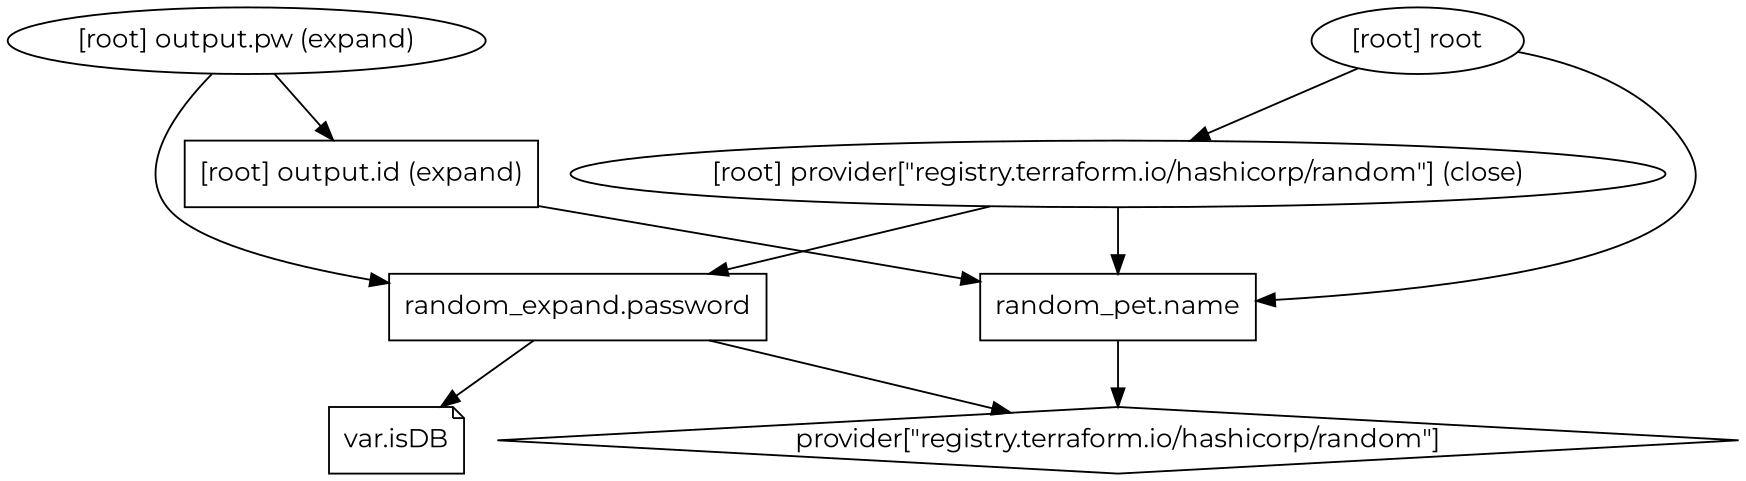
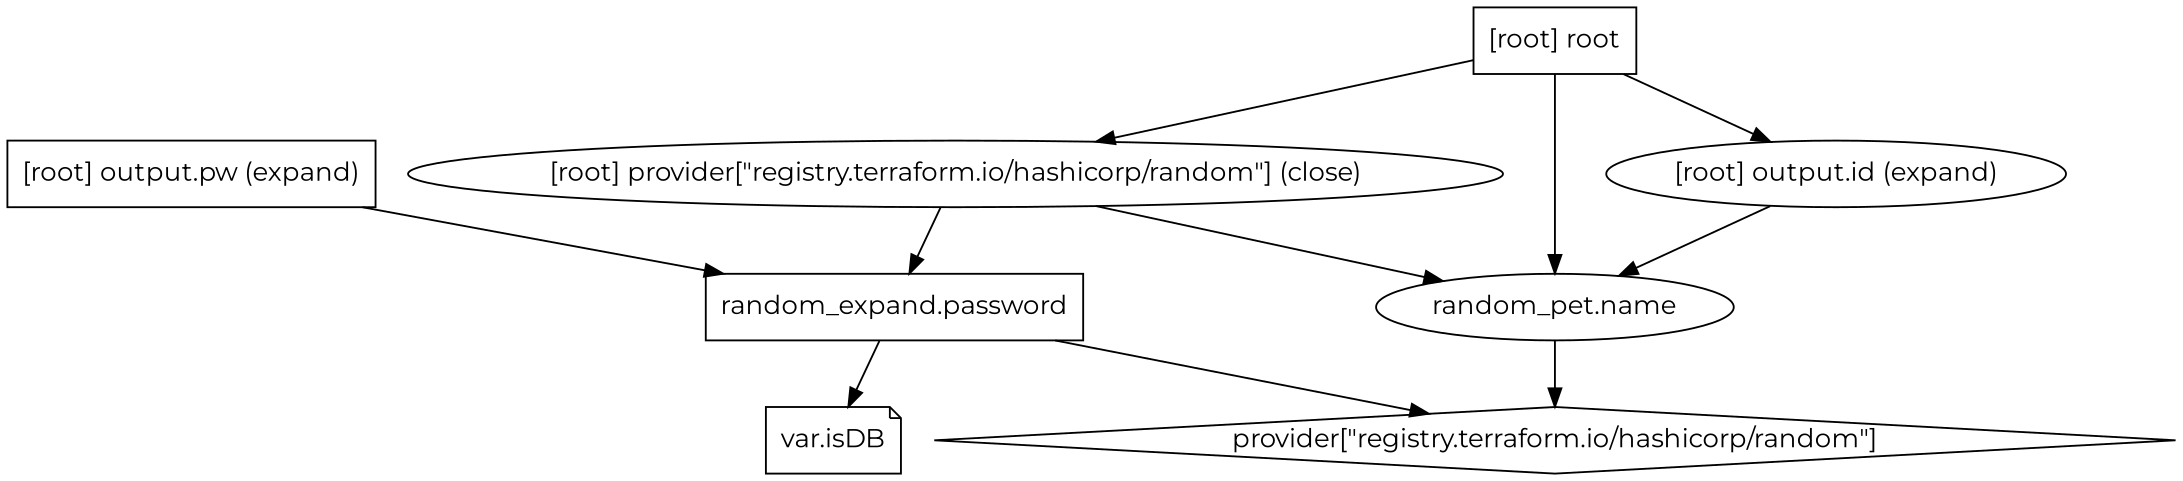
(247, 41) -> (191, 174)
(1418, 41) -> (1555, 41)
(298, 100) -> (1689, 104)
(361, 174) -> (1836, 174)
(1118, 307) -> (1555, 307)
